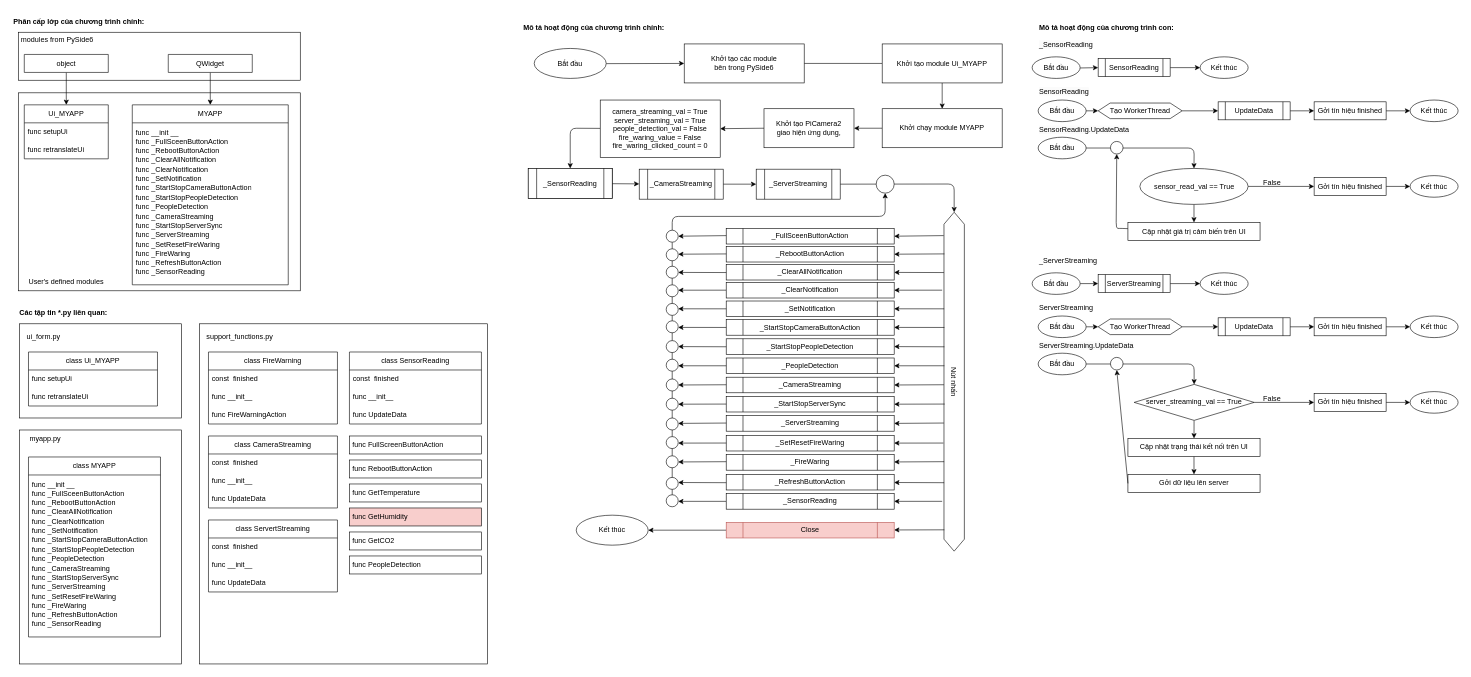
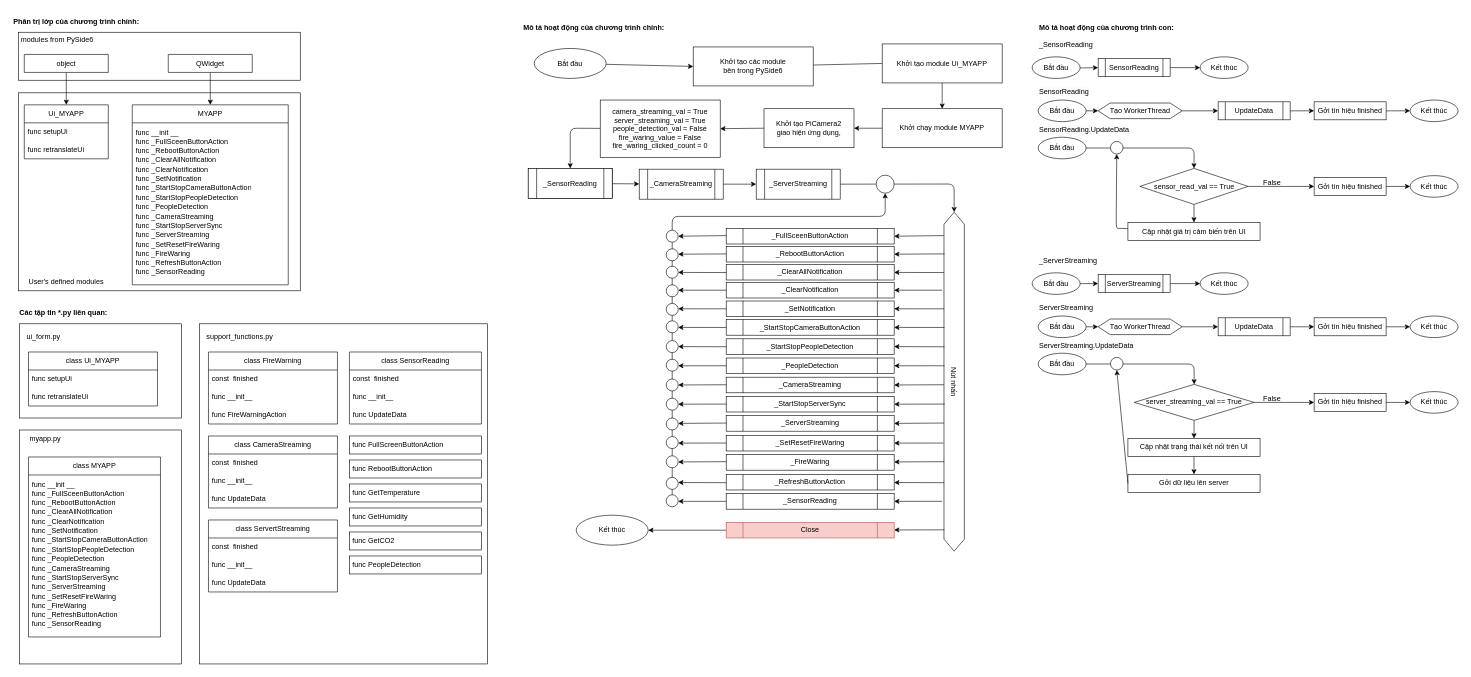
(79, 21) -> (79, 21)
(744, 63) -> (753, 66)
(1194, 186) -> (1194, 186)
(416, 517) -> (416, 517)
